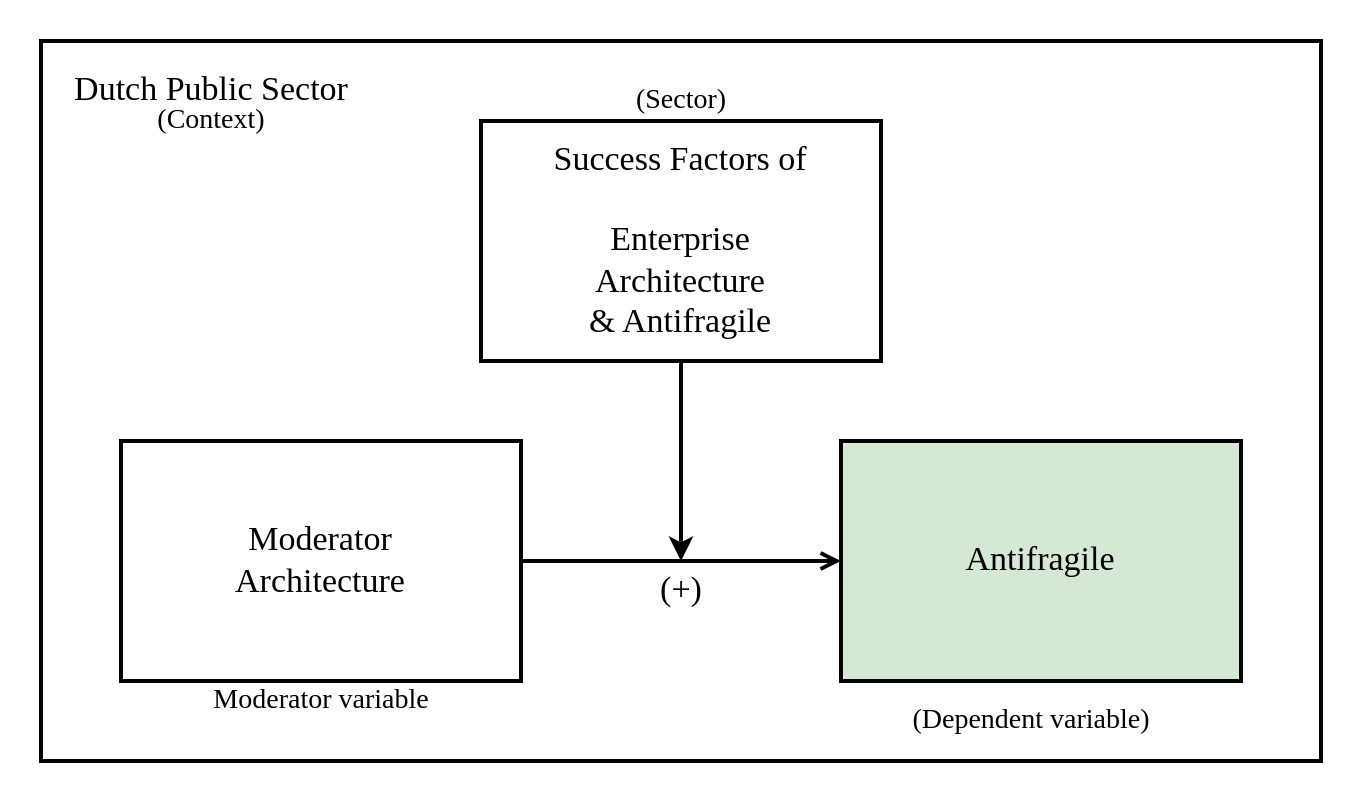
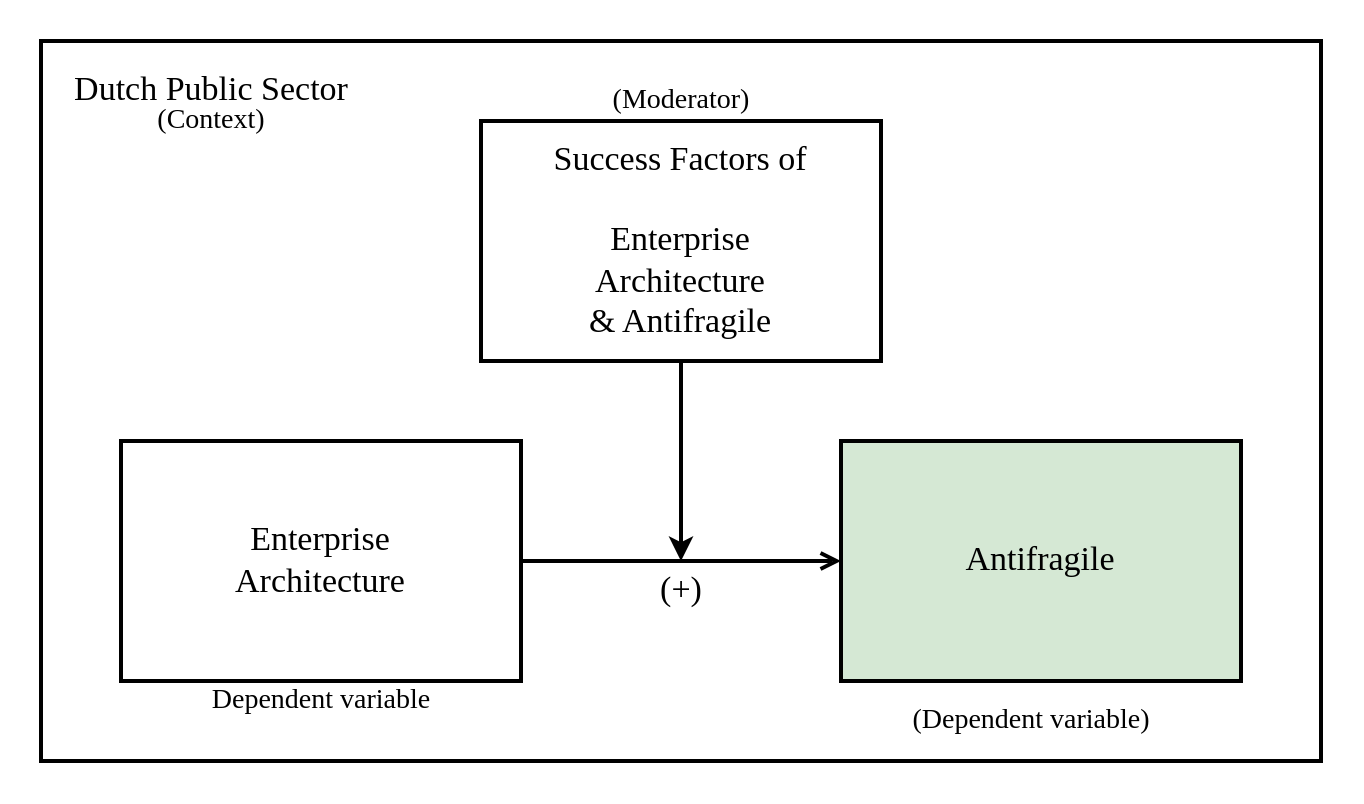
(682, 101) -> (682, 101)
(321, 561) -> (321, 561)
(322, 701) -> (322, 701)
